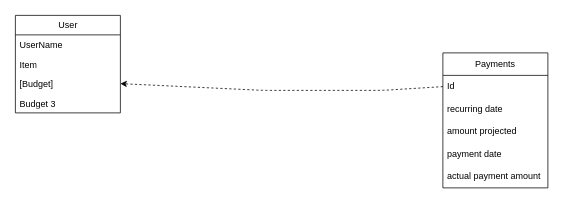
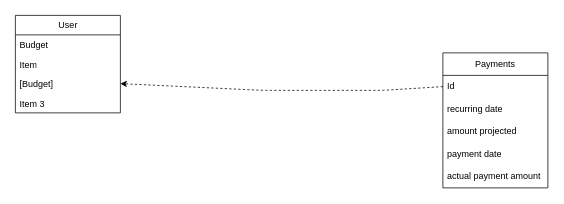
(40, 46) -> (35, 46)
(39, 104) -> (34, 104)
